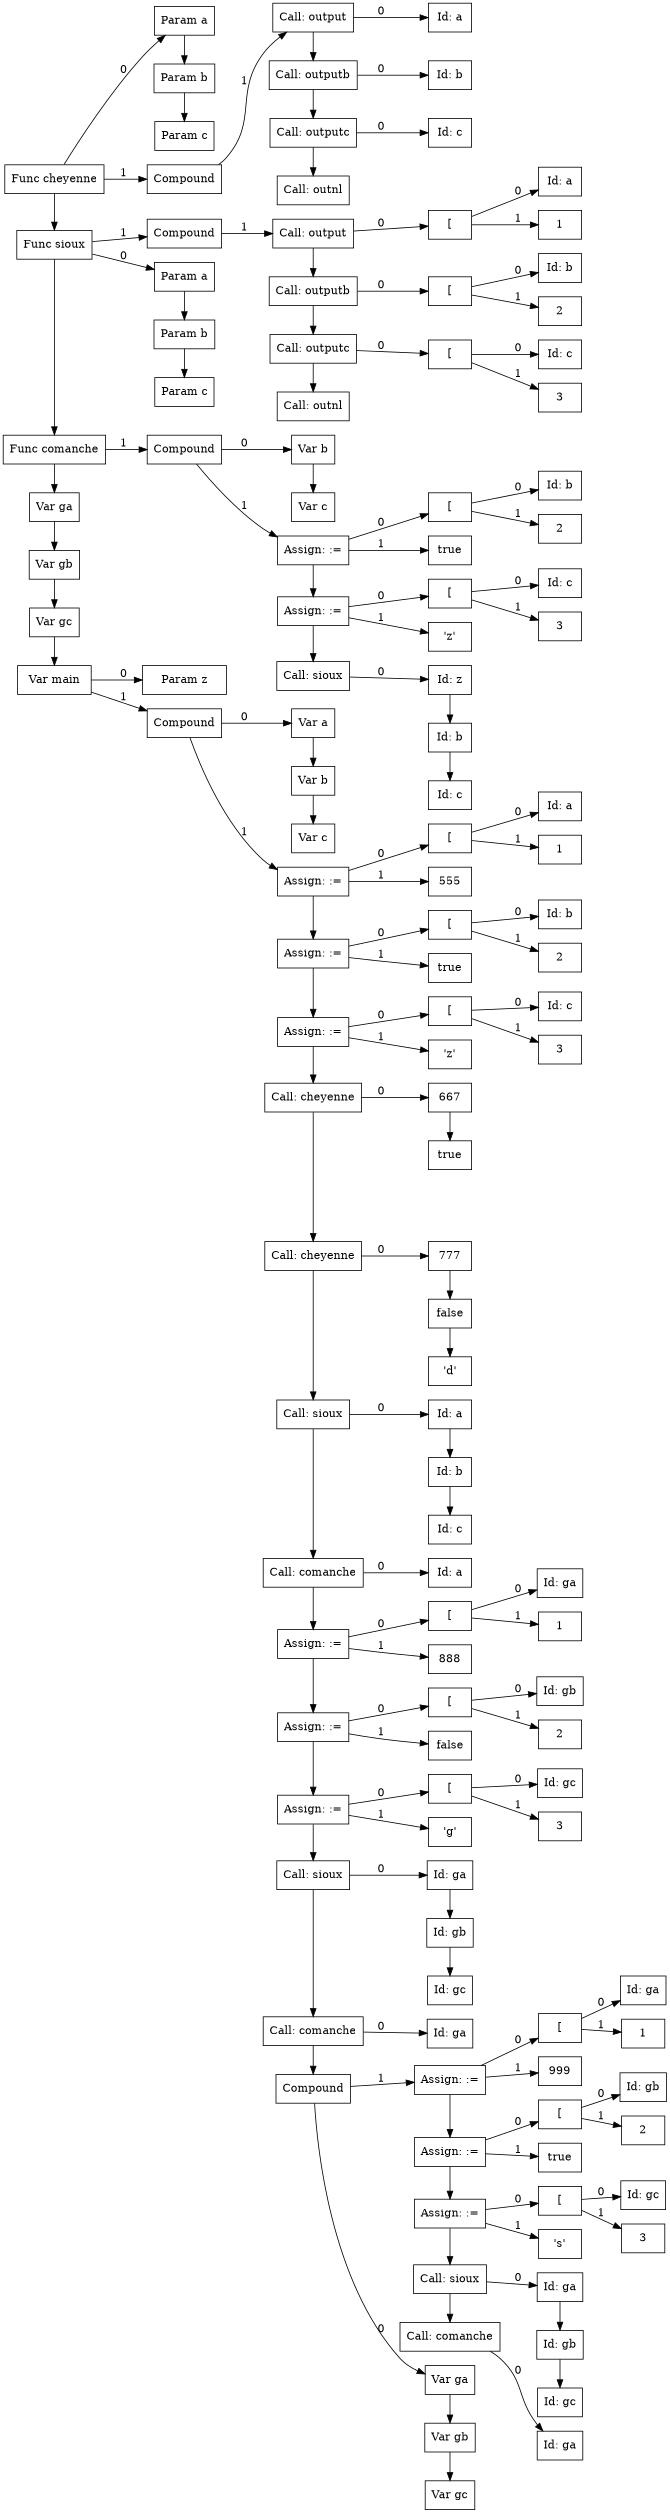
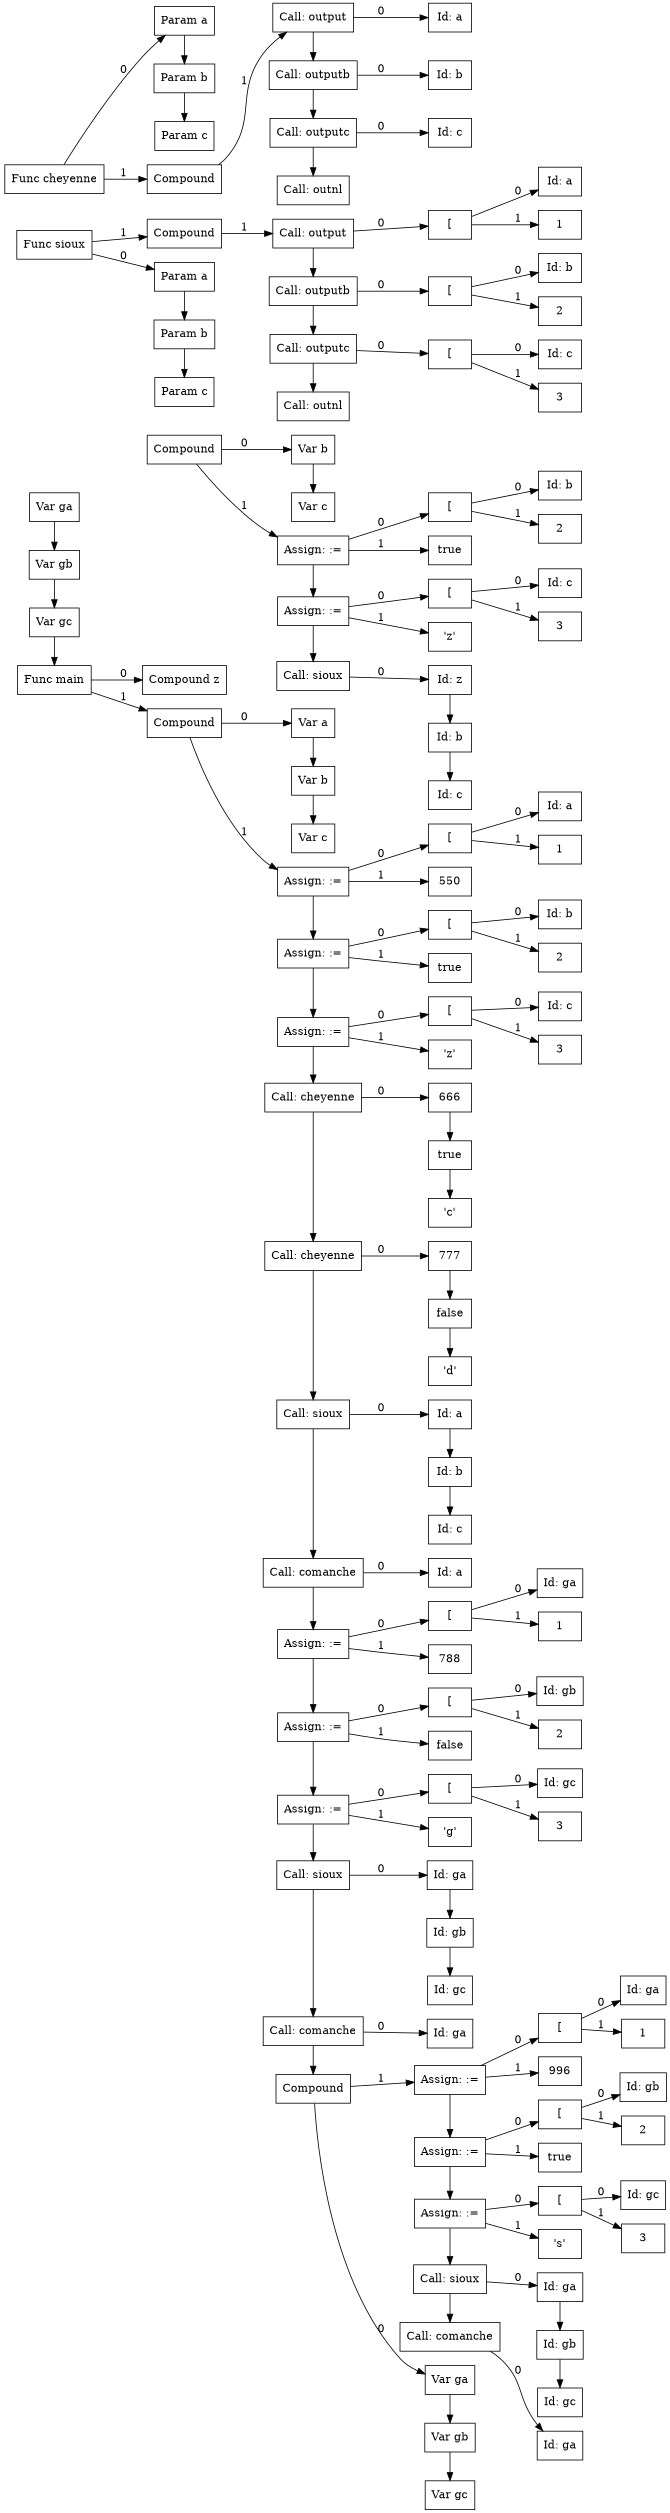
(54, 208) -> none
(54, 450) -> none
(54, 680) -> (54, 680)
(184, 680) -> (184, 680)
(450, 882) -> (450, 882)
(450, 1098) -> (450, 1098)
none -> (450, 1213)
(450, 1659) -> (450, 1659)
(560, 2071) -> (560, 2071)
